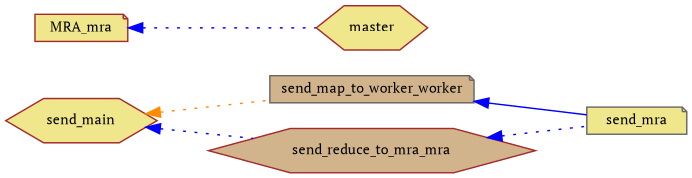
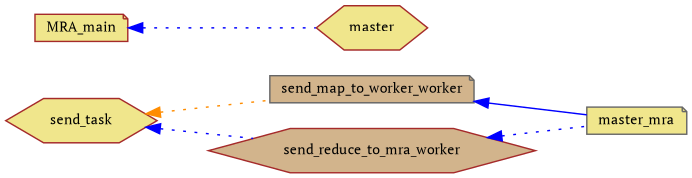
(81, 28) -> (81, 28)
(81, 121) -> (81, 121)
(637, 121) -> (637, 121)
(372, 151) -> (372, 151)
